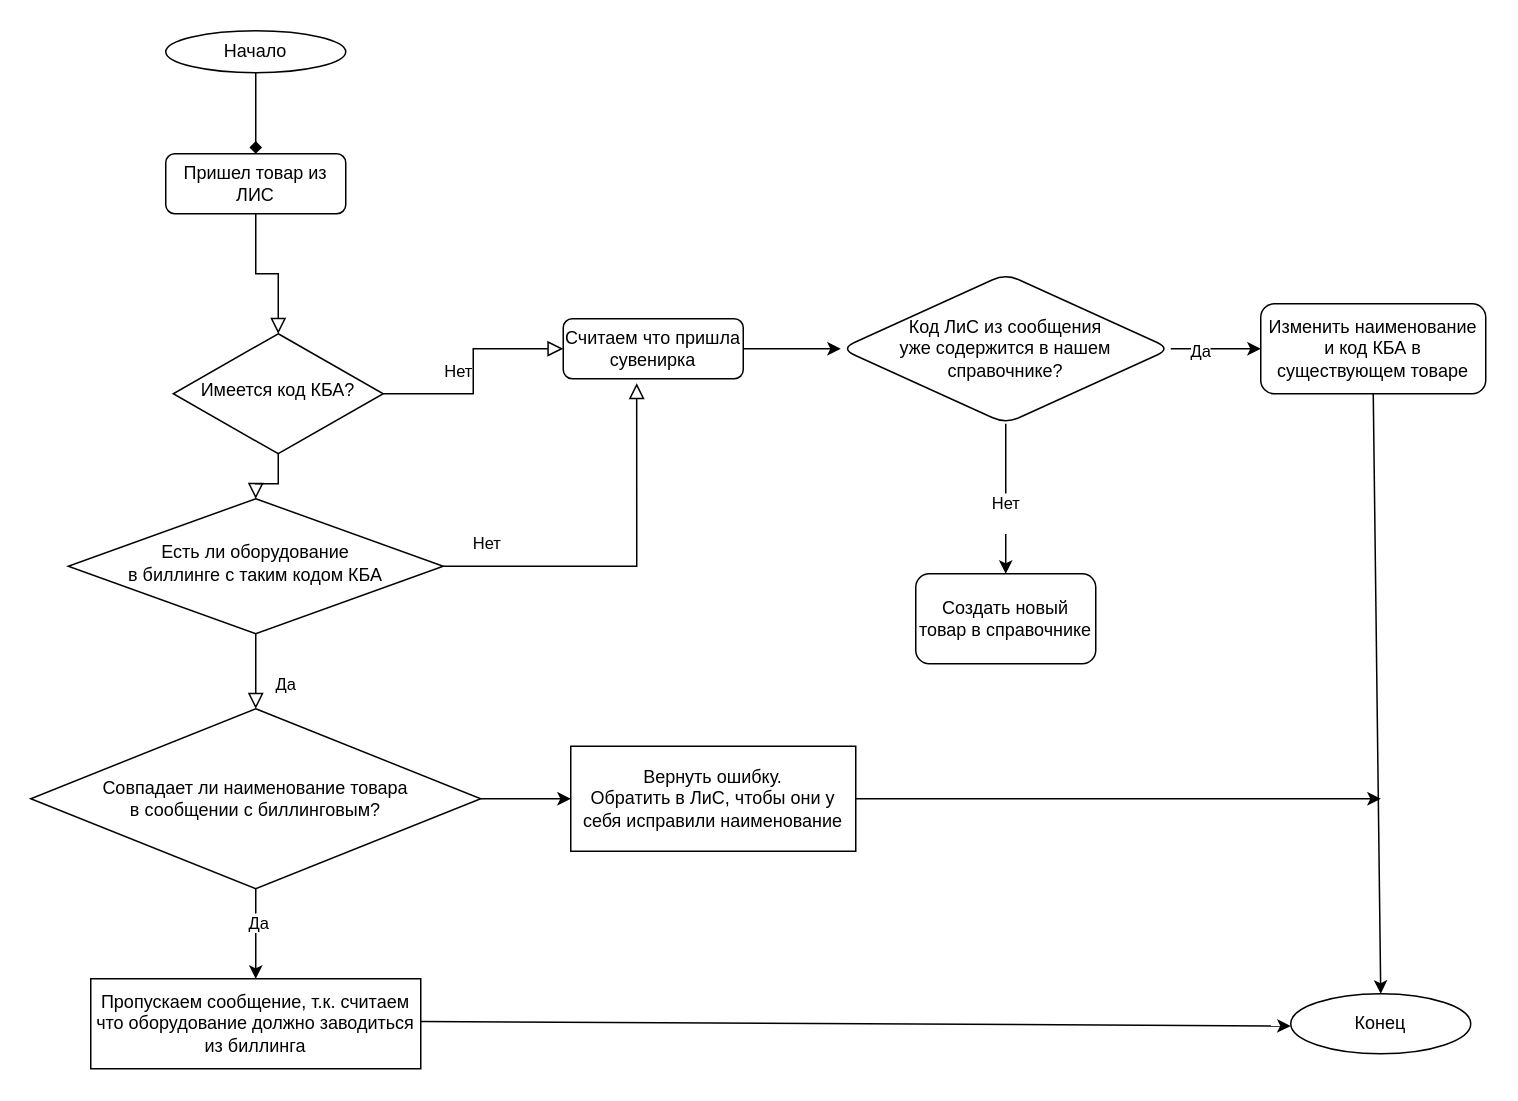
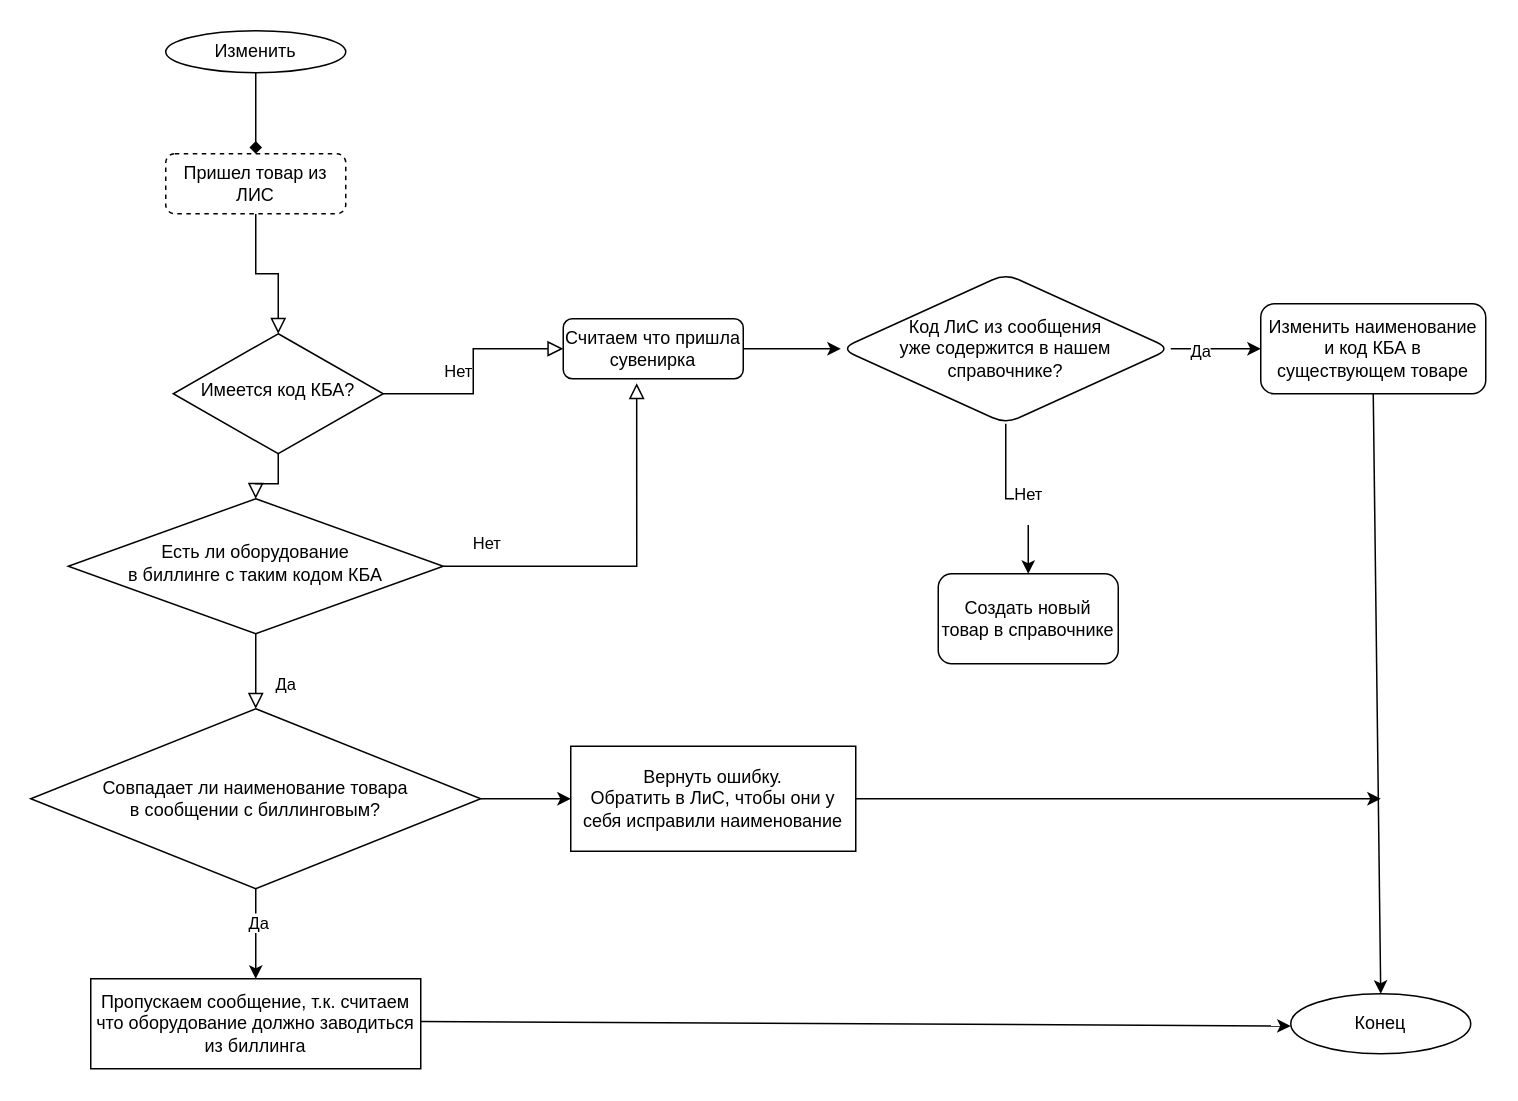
(256, 52) -> (256, 52)
(256, 184) -> (256, 184)
(1006, 619) -> (1028, 619)
